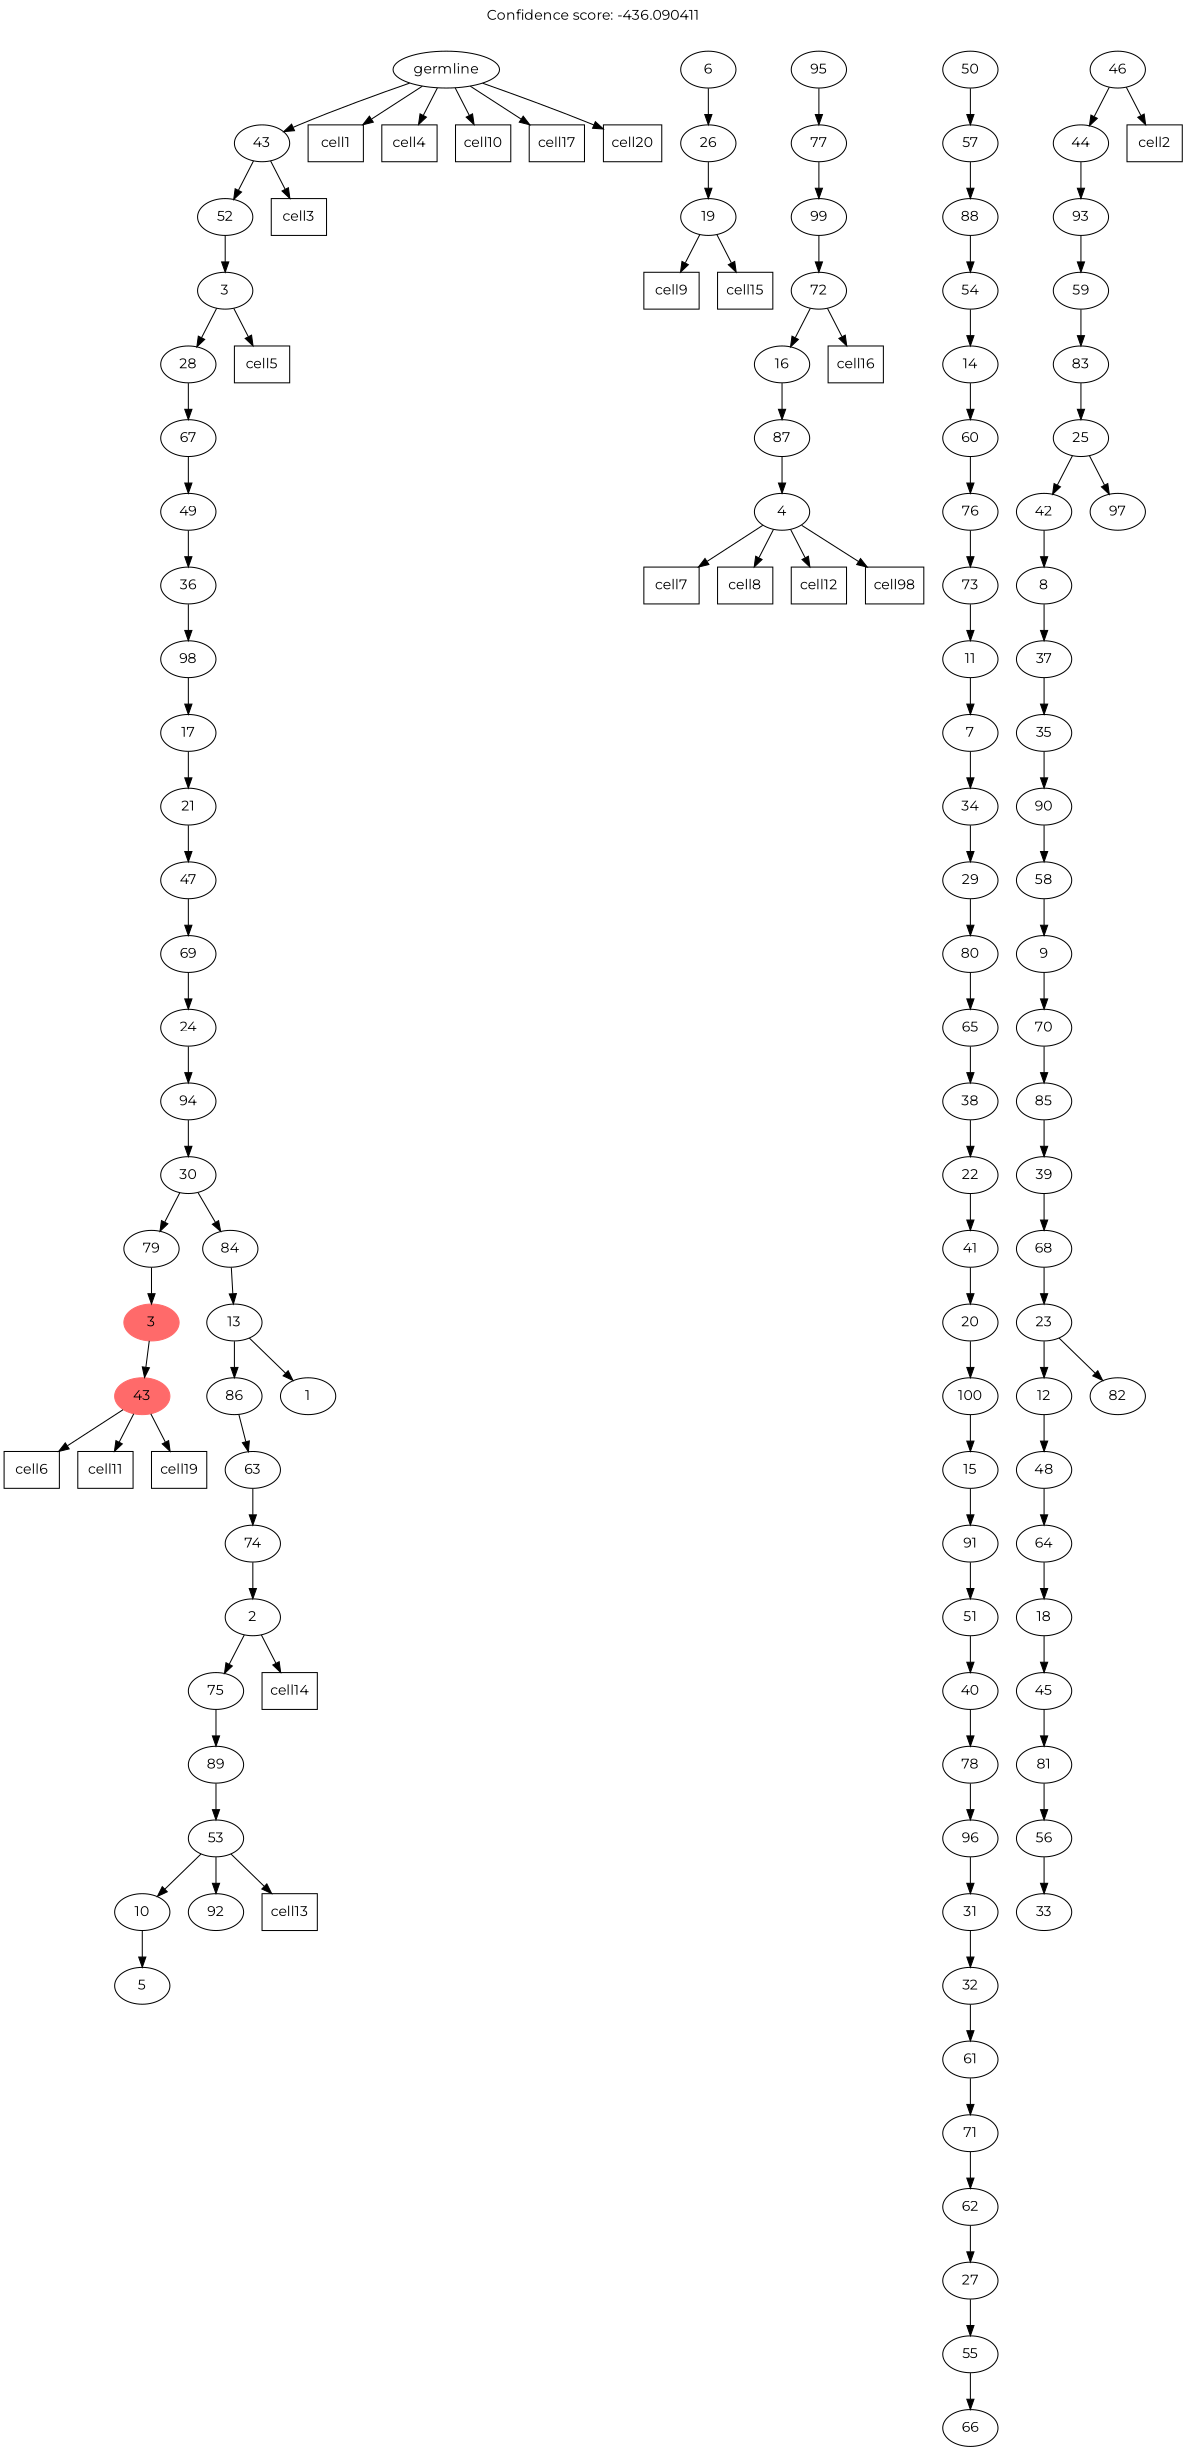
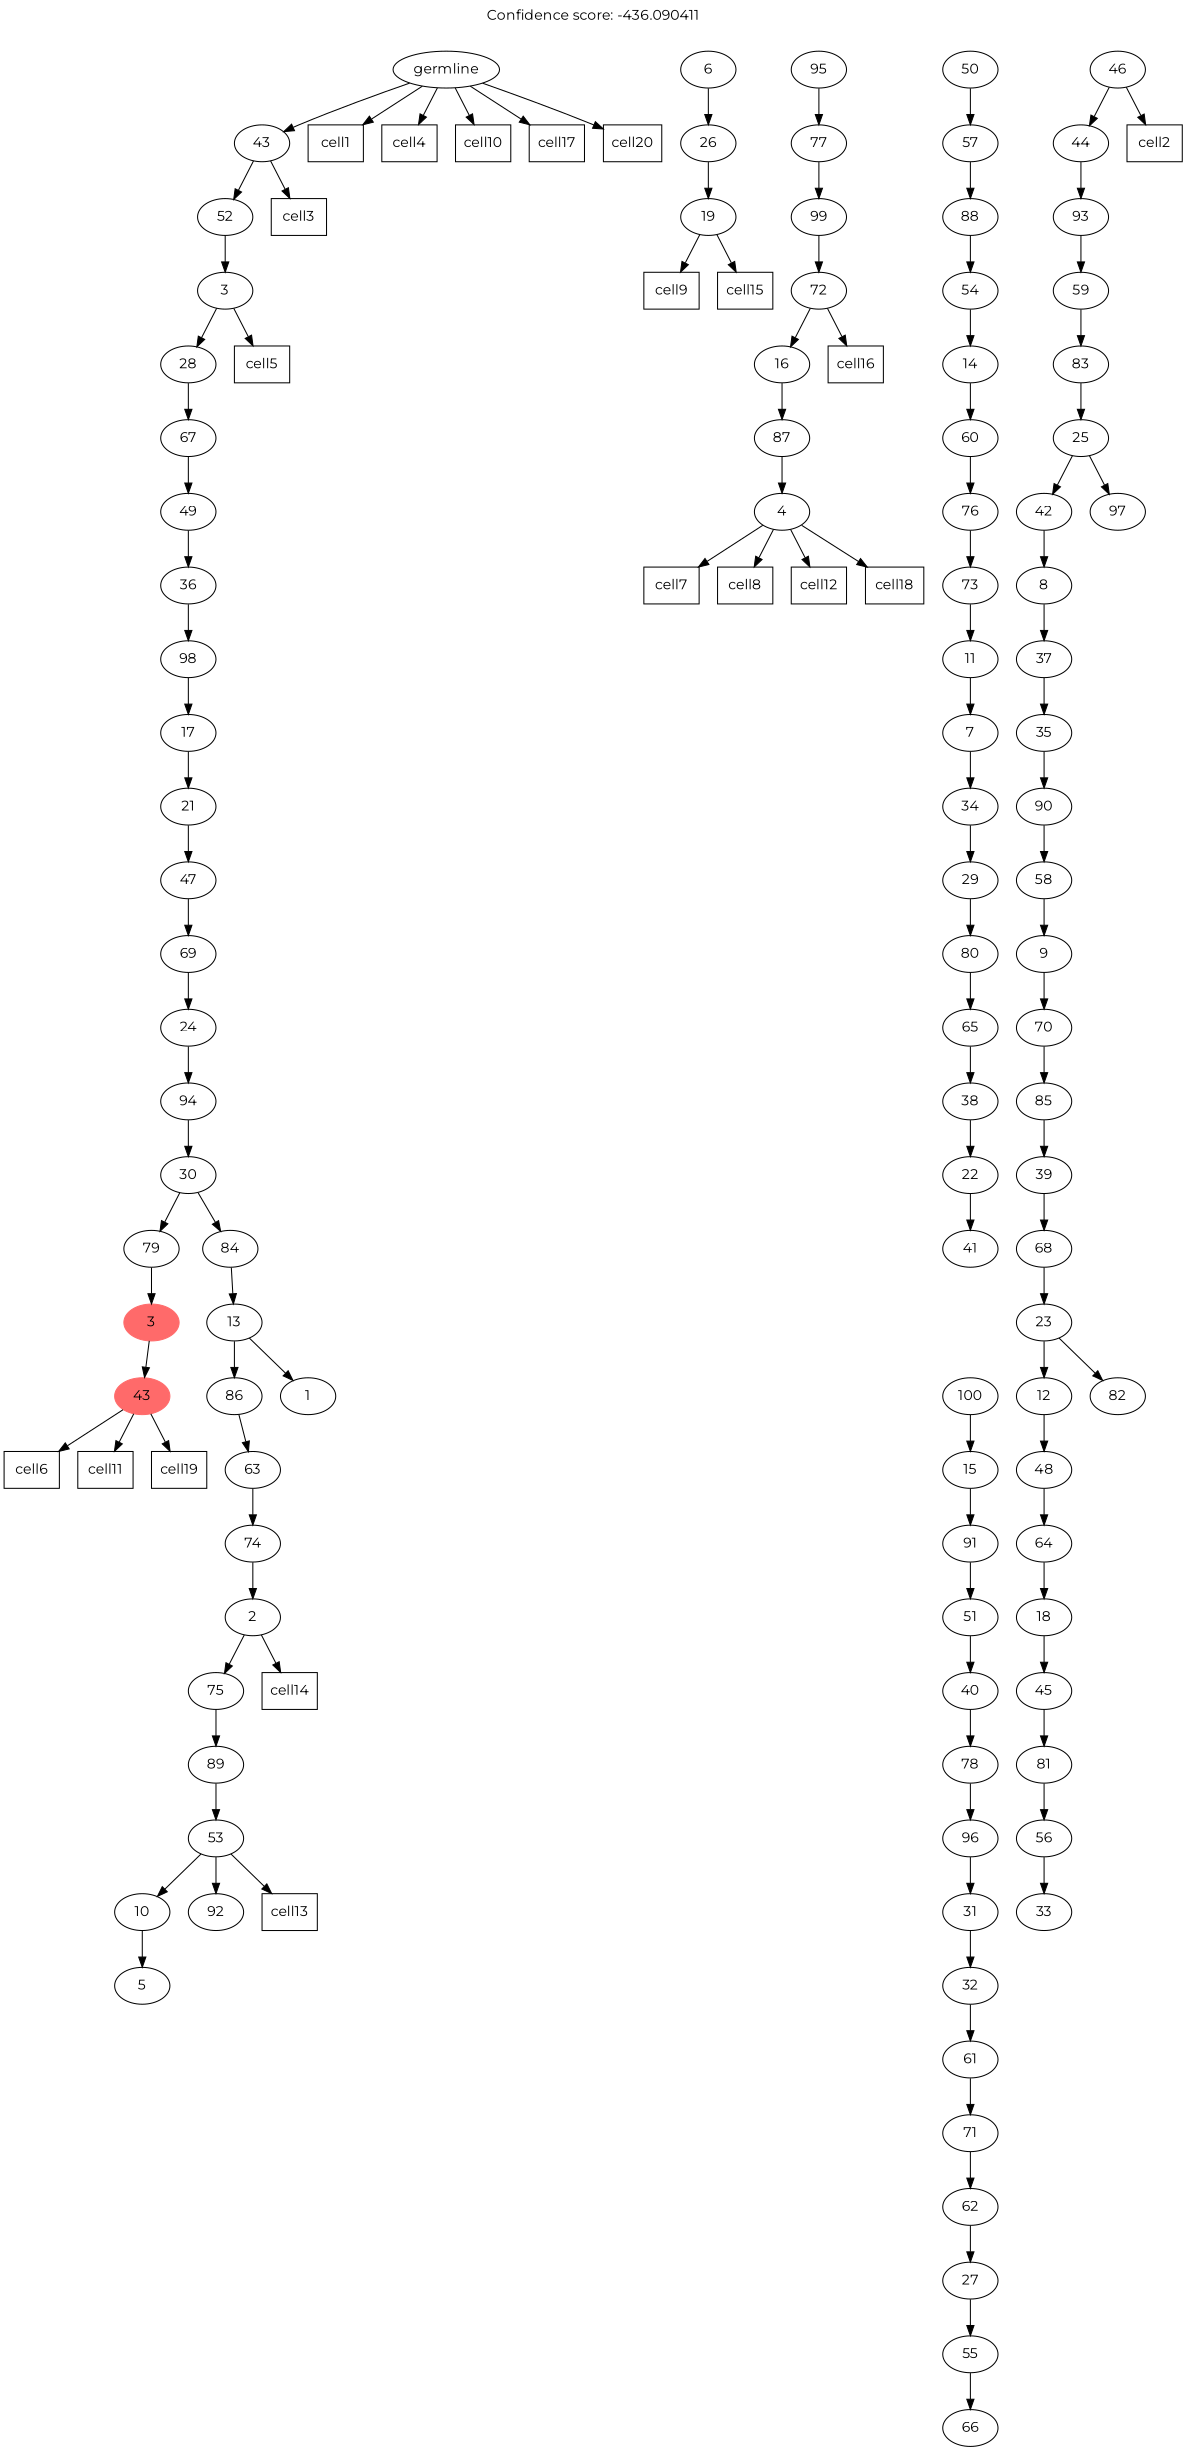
(895, 586) -> (895, 586)
(970, 1323) -> none
